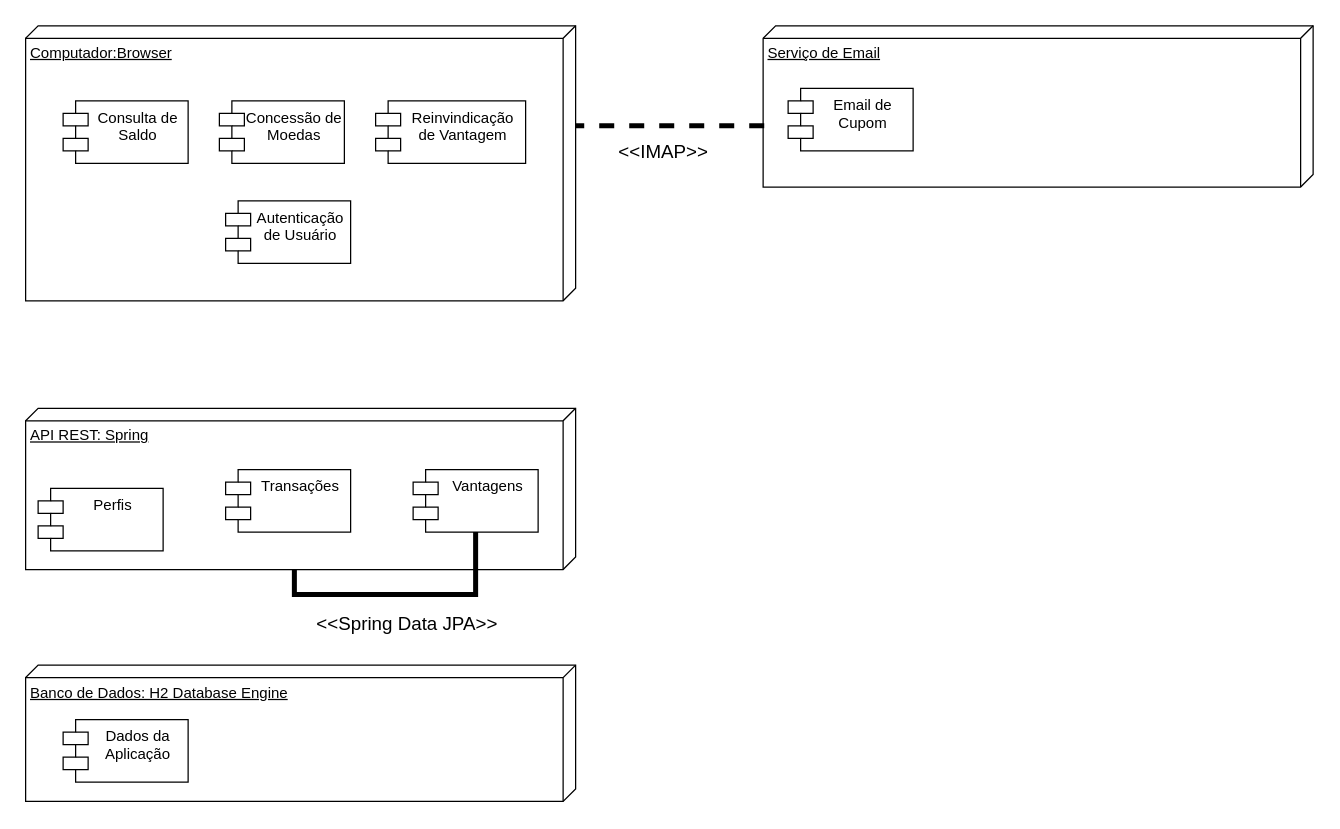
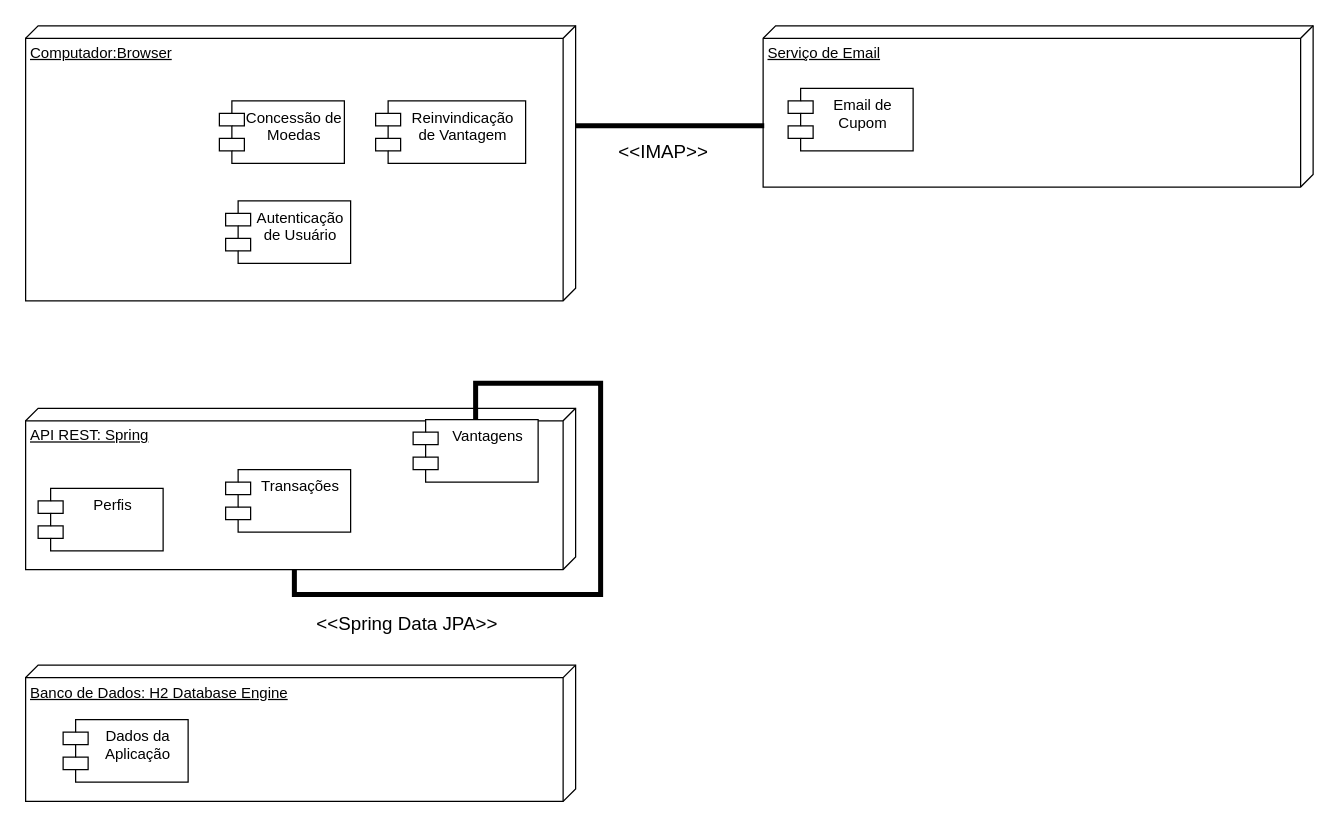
(741, 126) -> (741, 126)
(126, 132) -> none
(476, 501) -> (476, 451)
